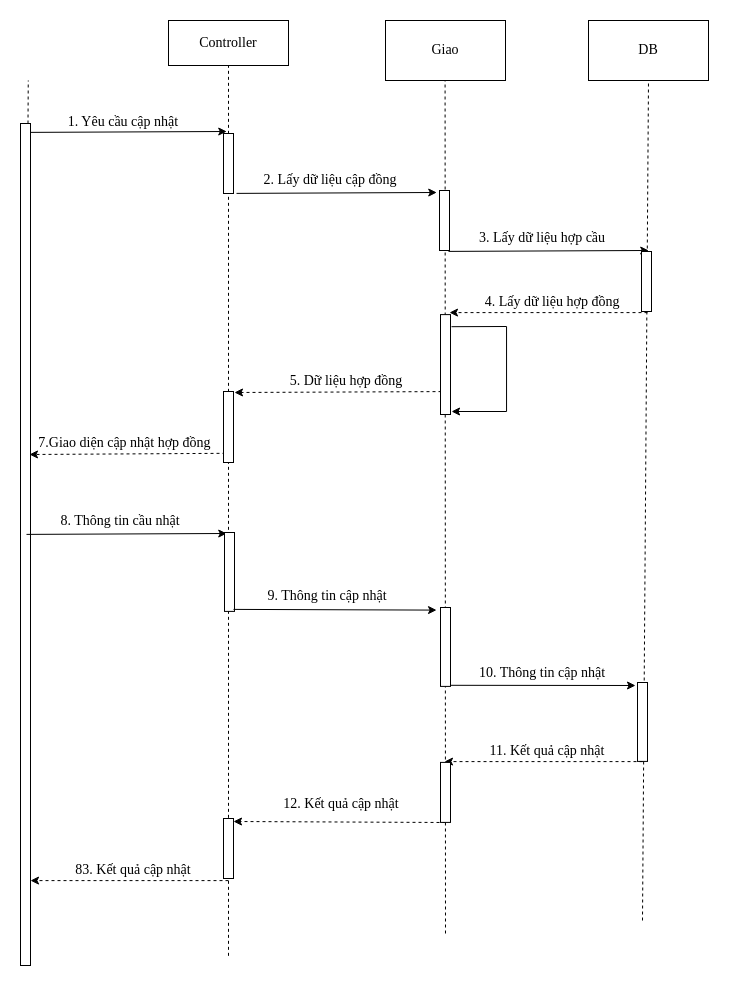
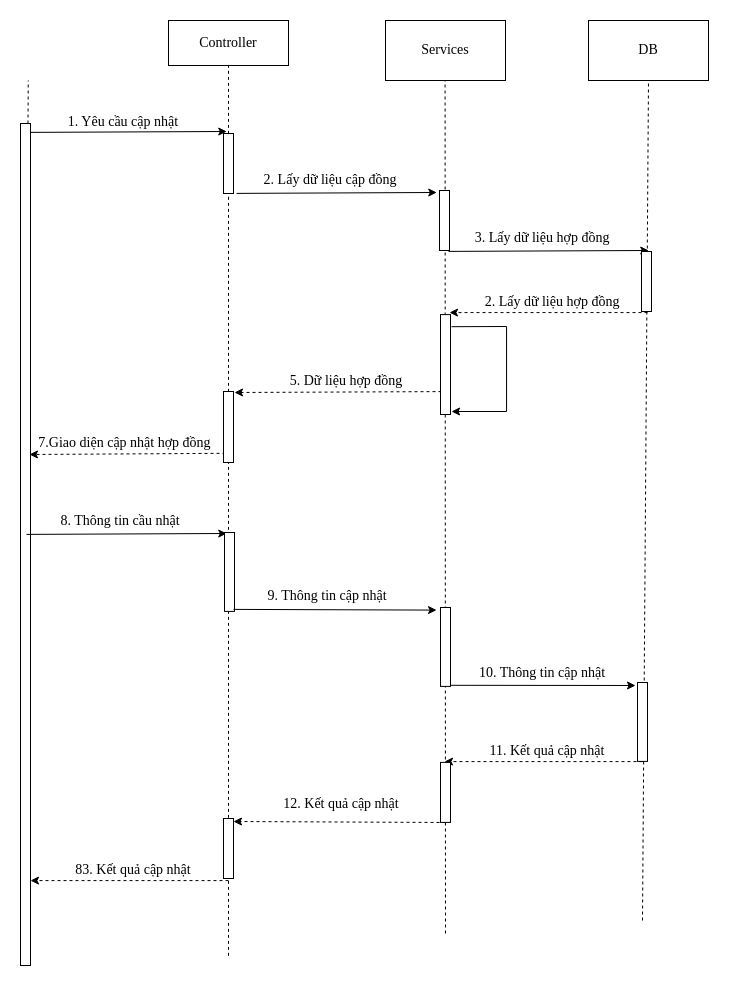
(446, 51) -> (446, 51)
(543, 239) -> (543, 239)
(553, 303) -> (553, 303)
